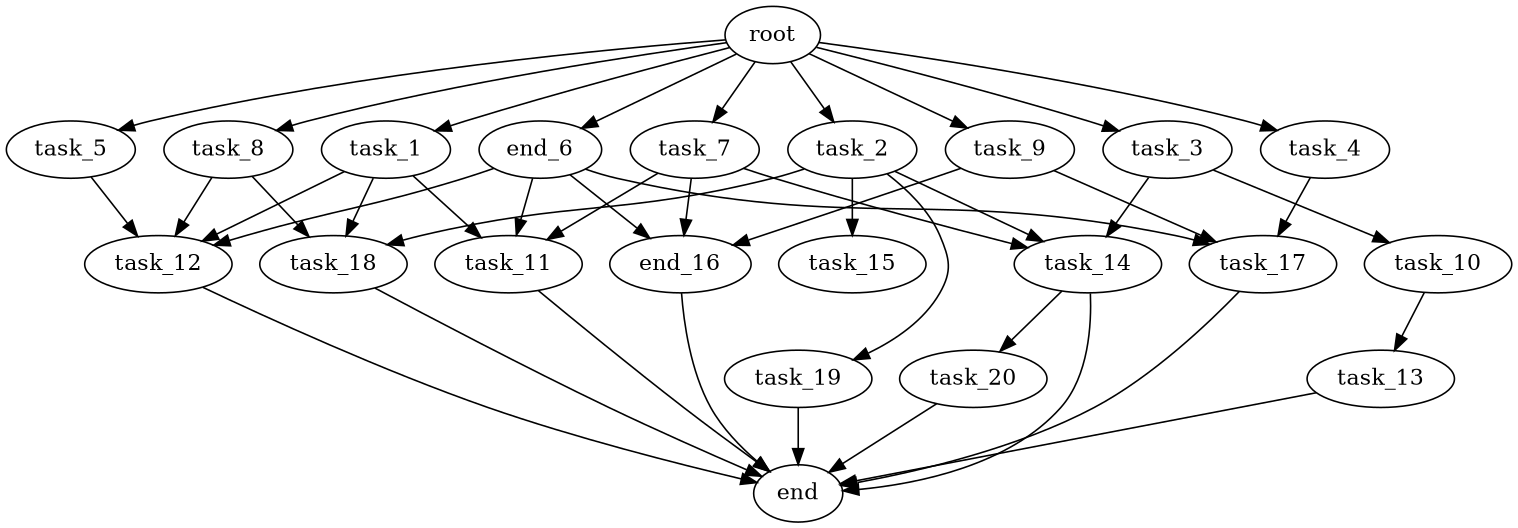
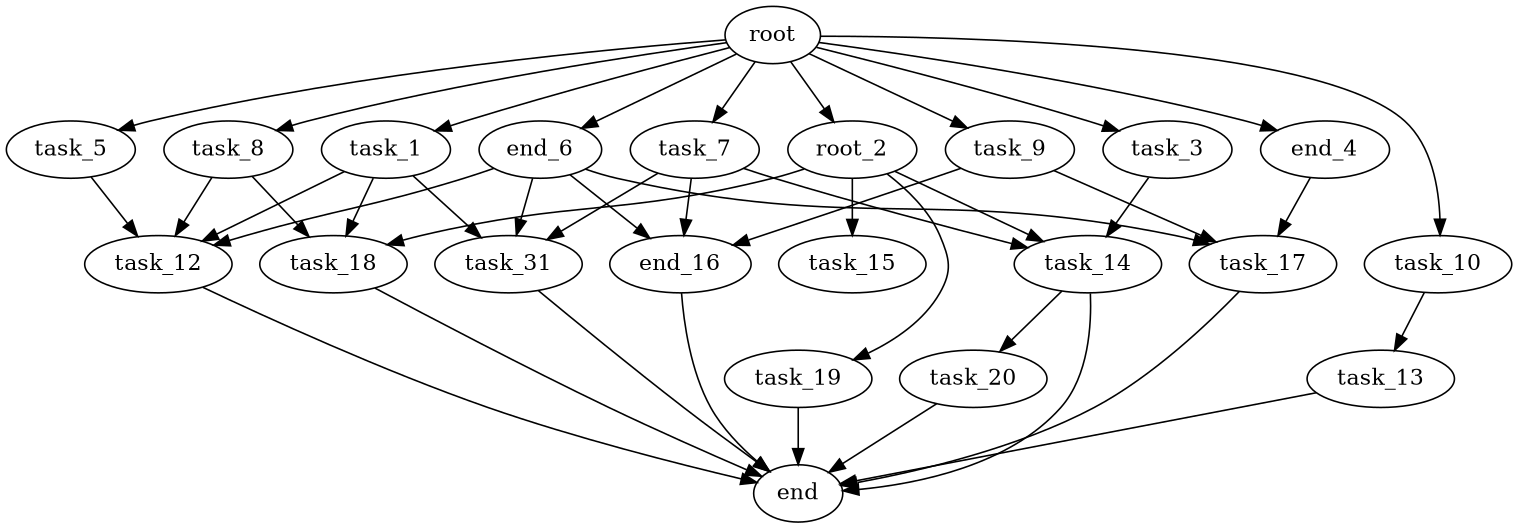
(852, 150) -> (852, 150)
(1325, 150) -> (1325, 150)
(1286, 200) -> (1172, 55)
(509, 264) -> (509, 264)
